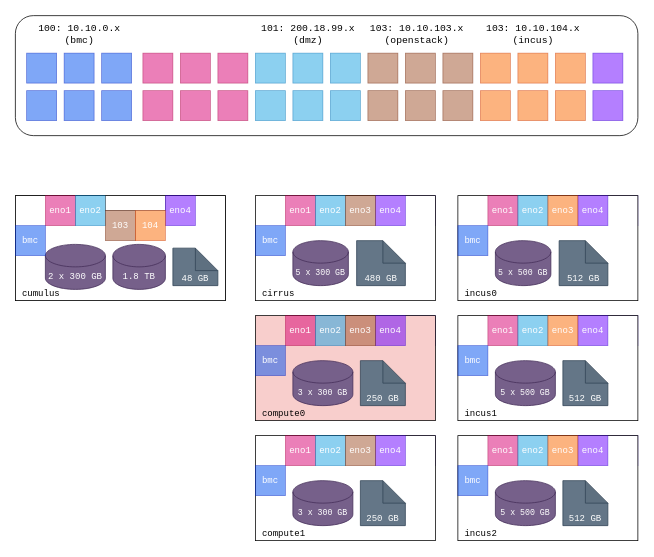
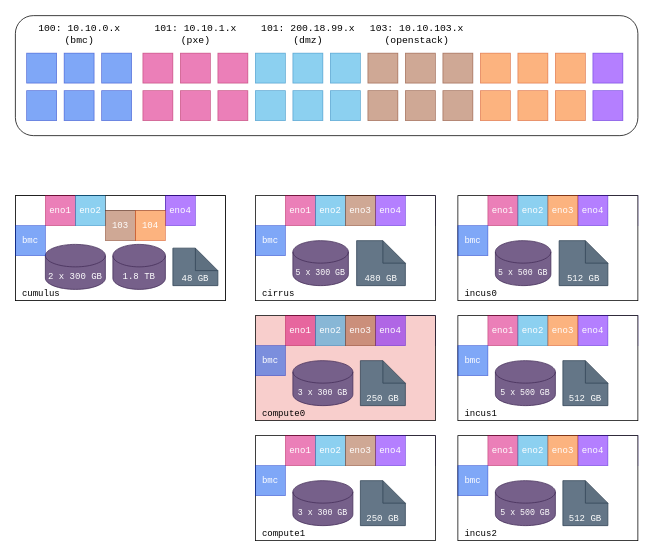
none -> (195, 34)
(533, 34) -> none
